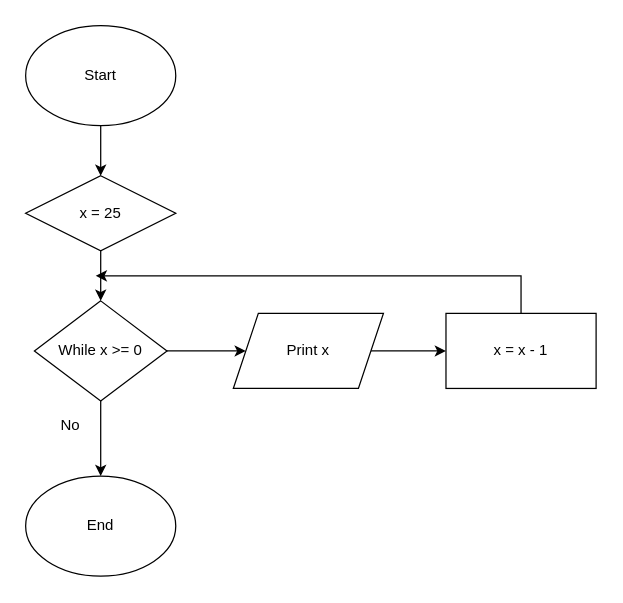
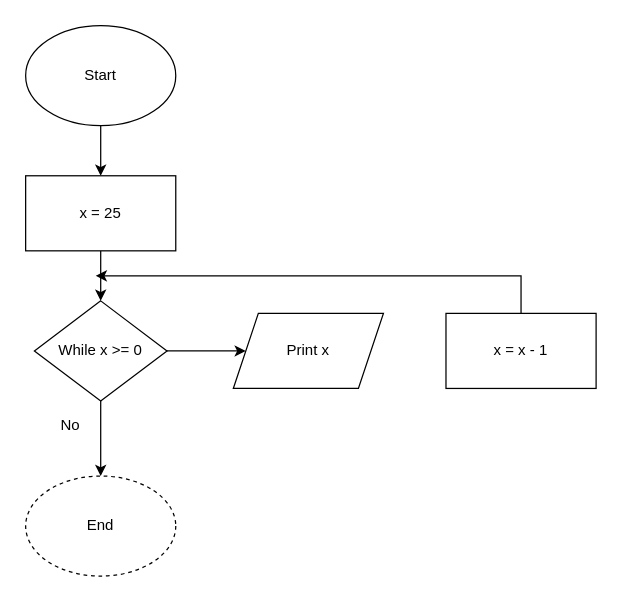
(101, 213) -> (101, 213)
(404, 351) -> none
(101, 526) -> (101, 526)
